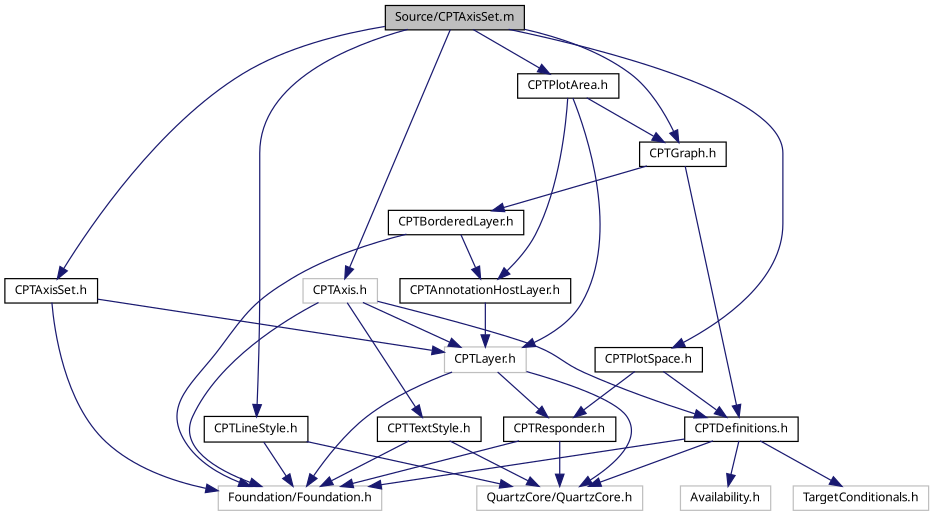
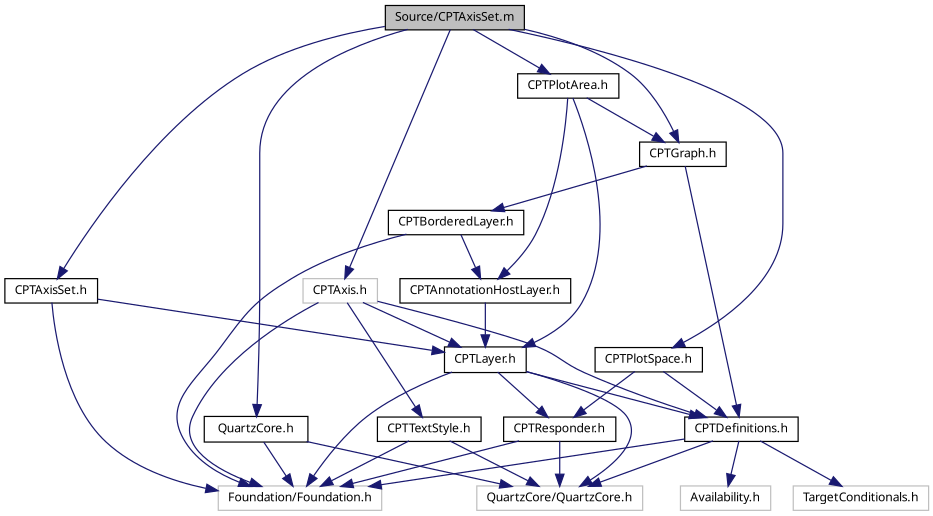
(485, 360) -> (485, 360)
none -> (616, 395)
(256, 429) -> (256, 429)
